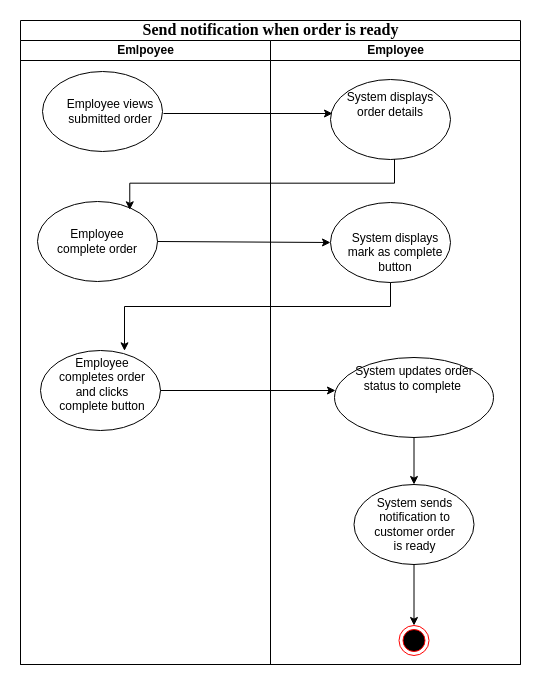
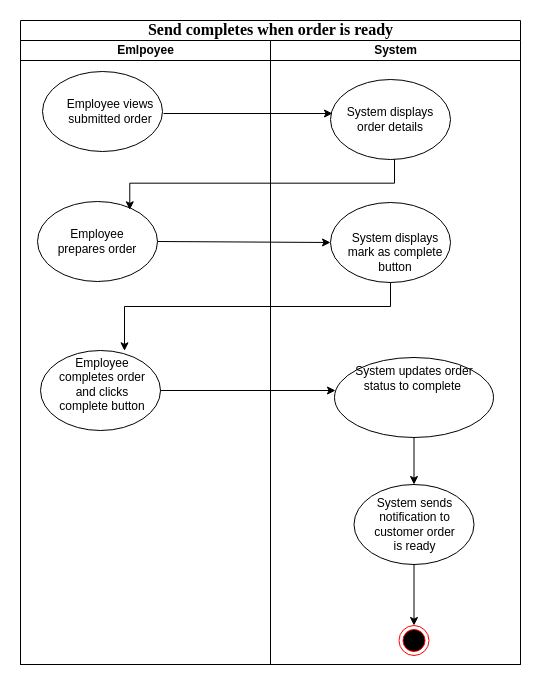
(271, 31) -> (271, 31)
(396, 51) -> (396, 51)
(391, 105) -> (391, 120)
(98, 242) -> (98, 242)
